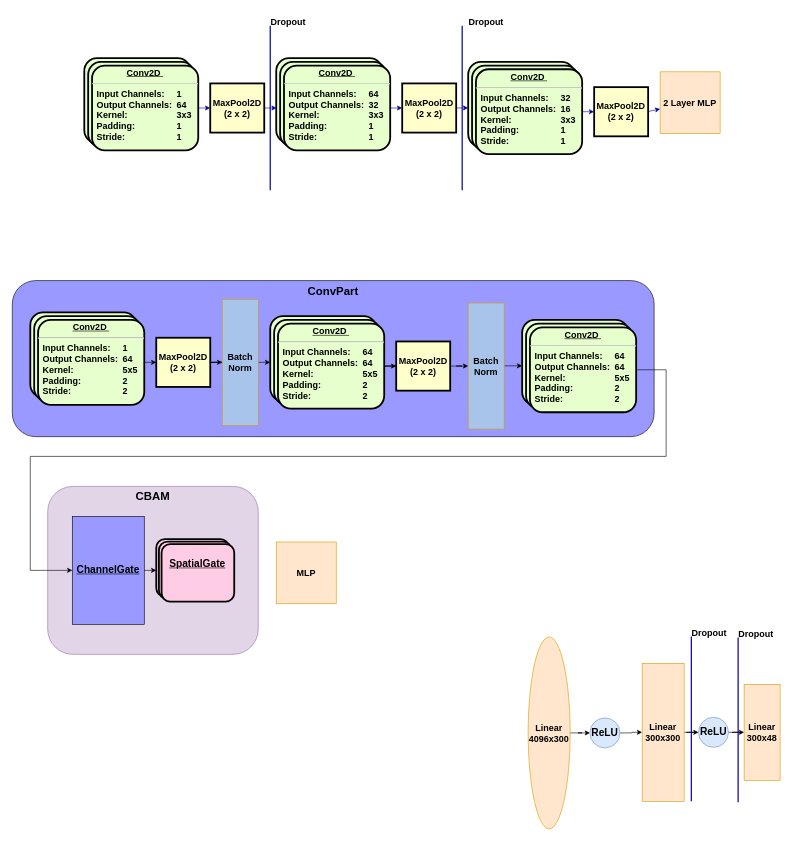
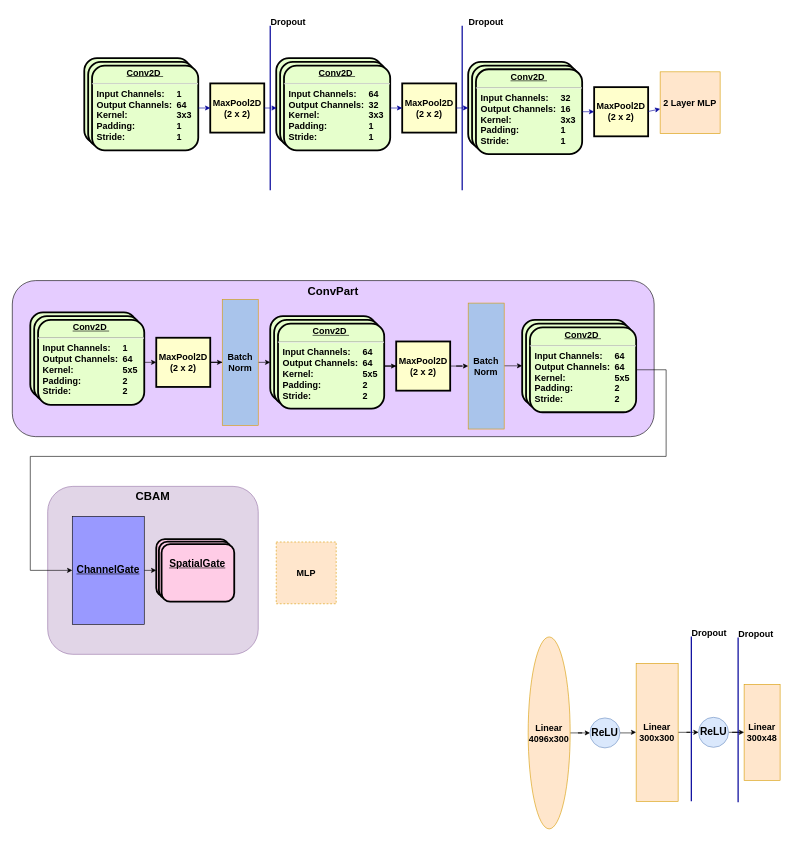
(333, 291) -> (333, 291)
(306, 573) -> (306, 573)
(663, 732) -> (657, 732)
